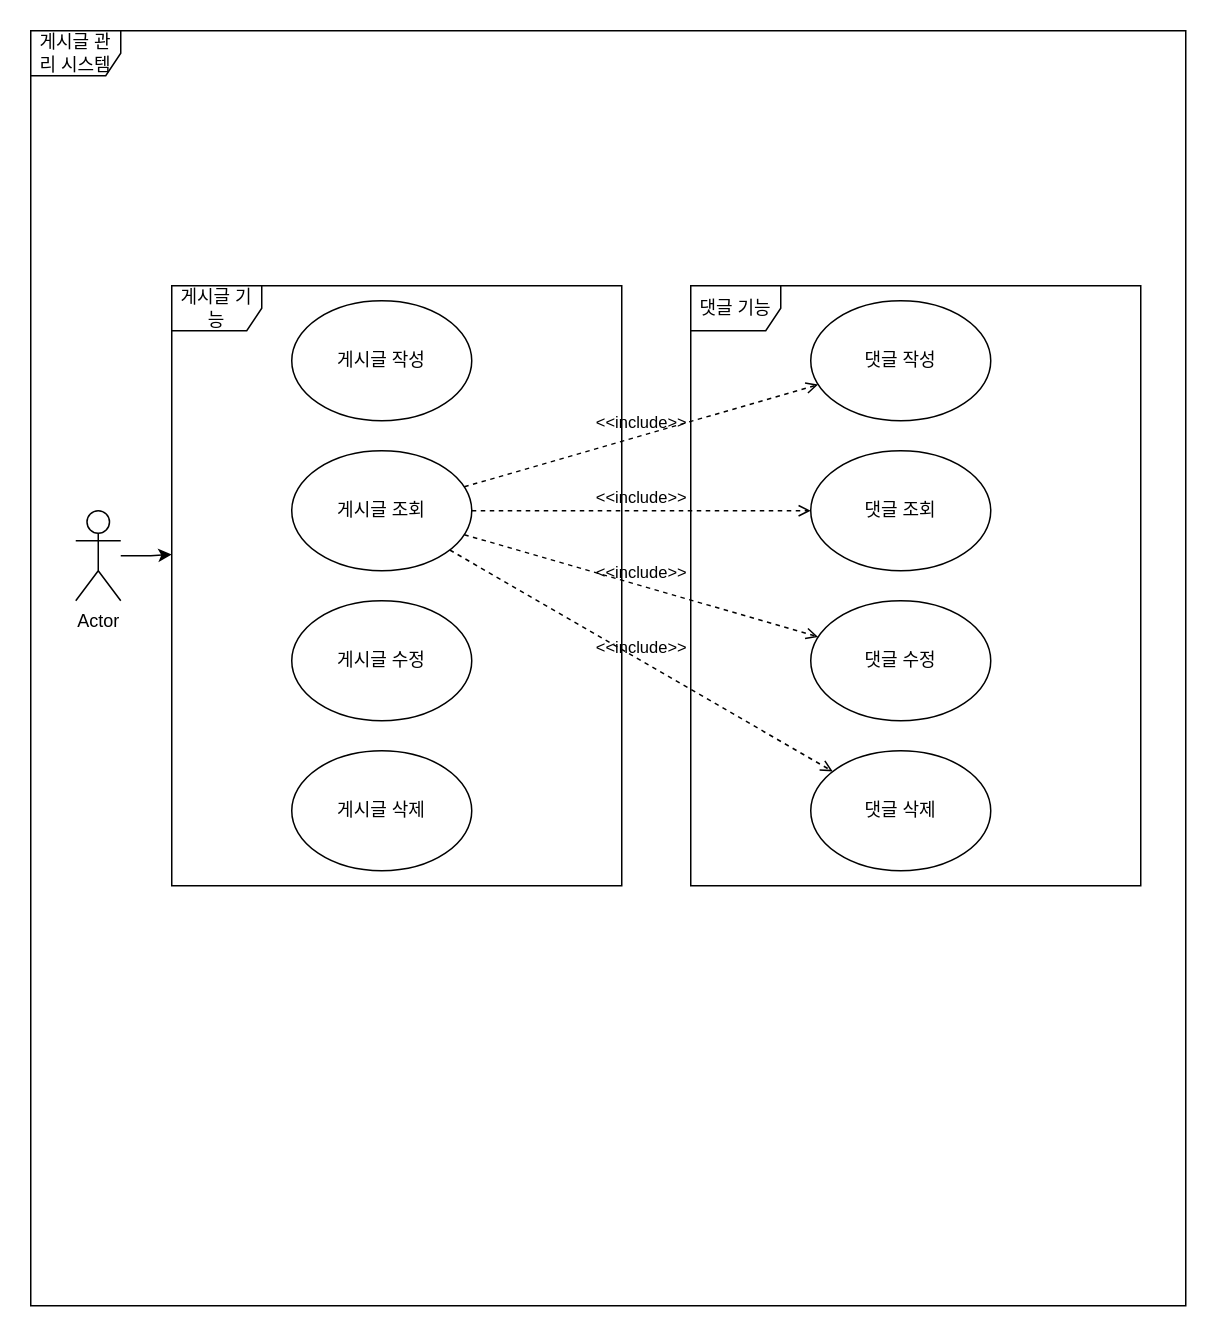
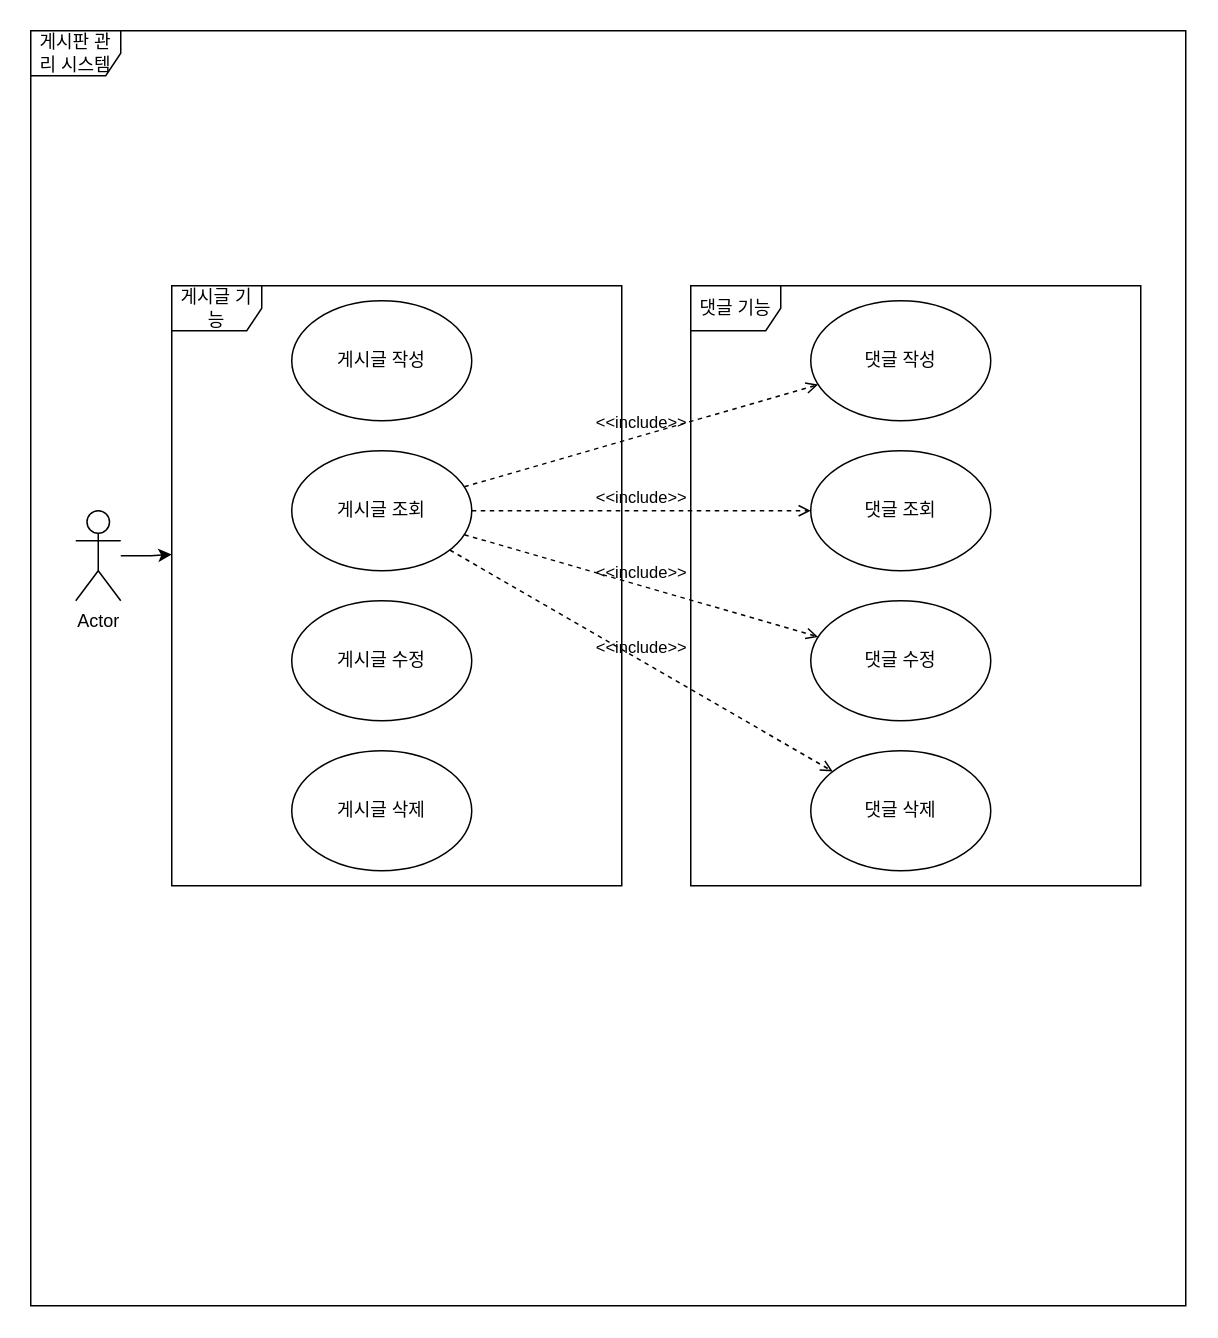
(76, 53) -> (76, 53)
